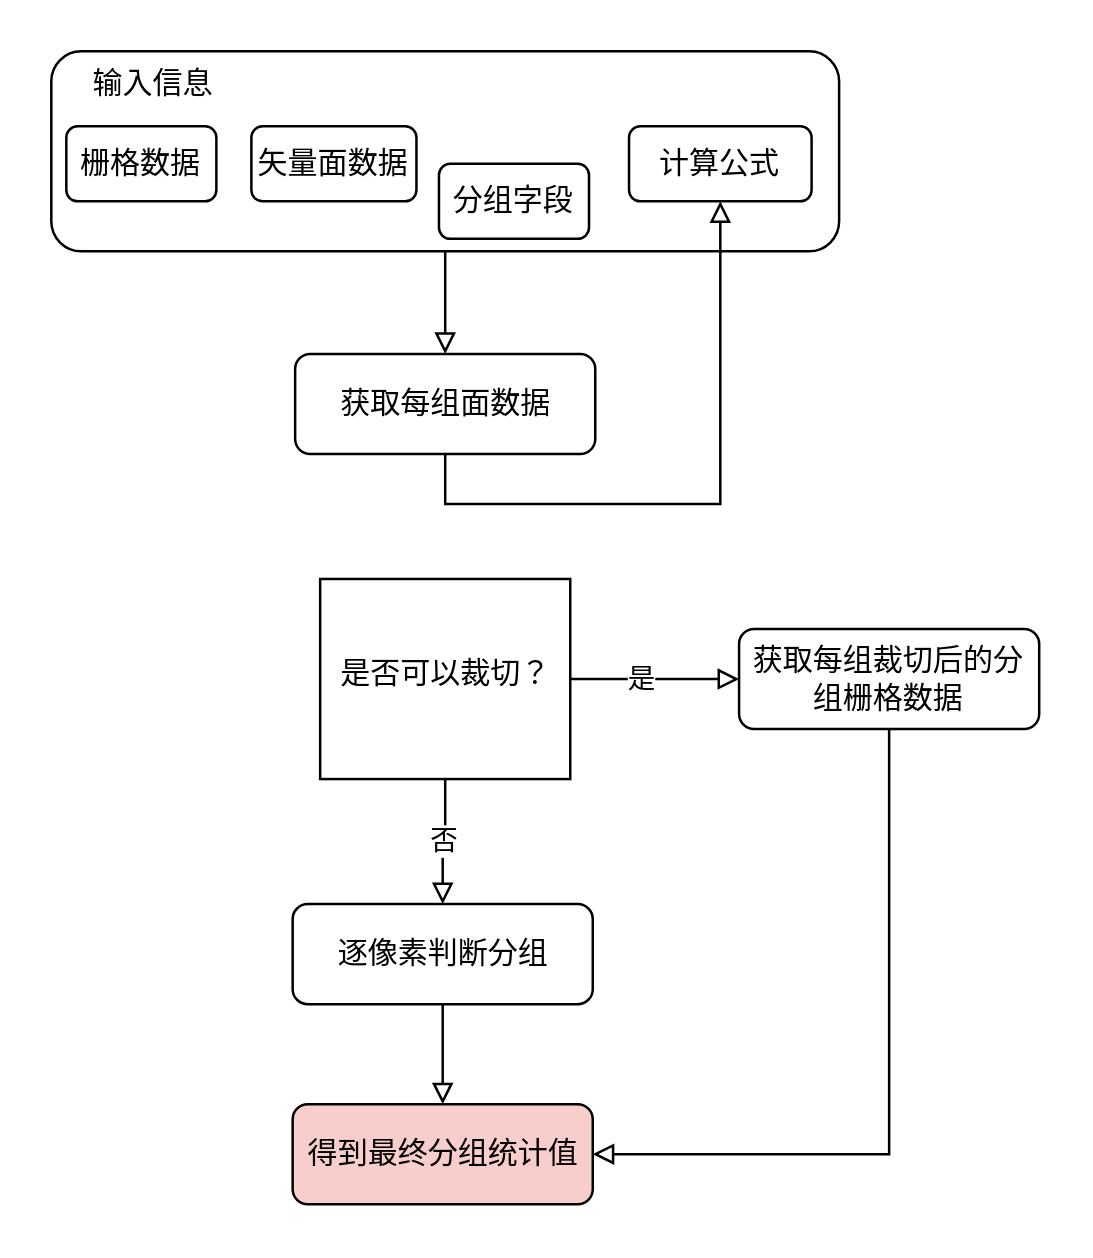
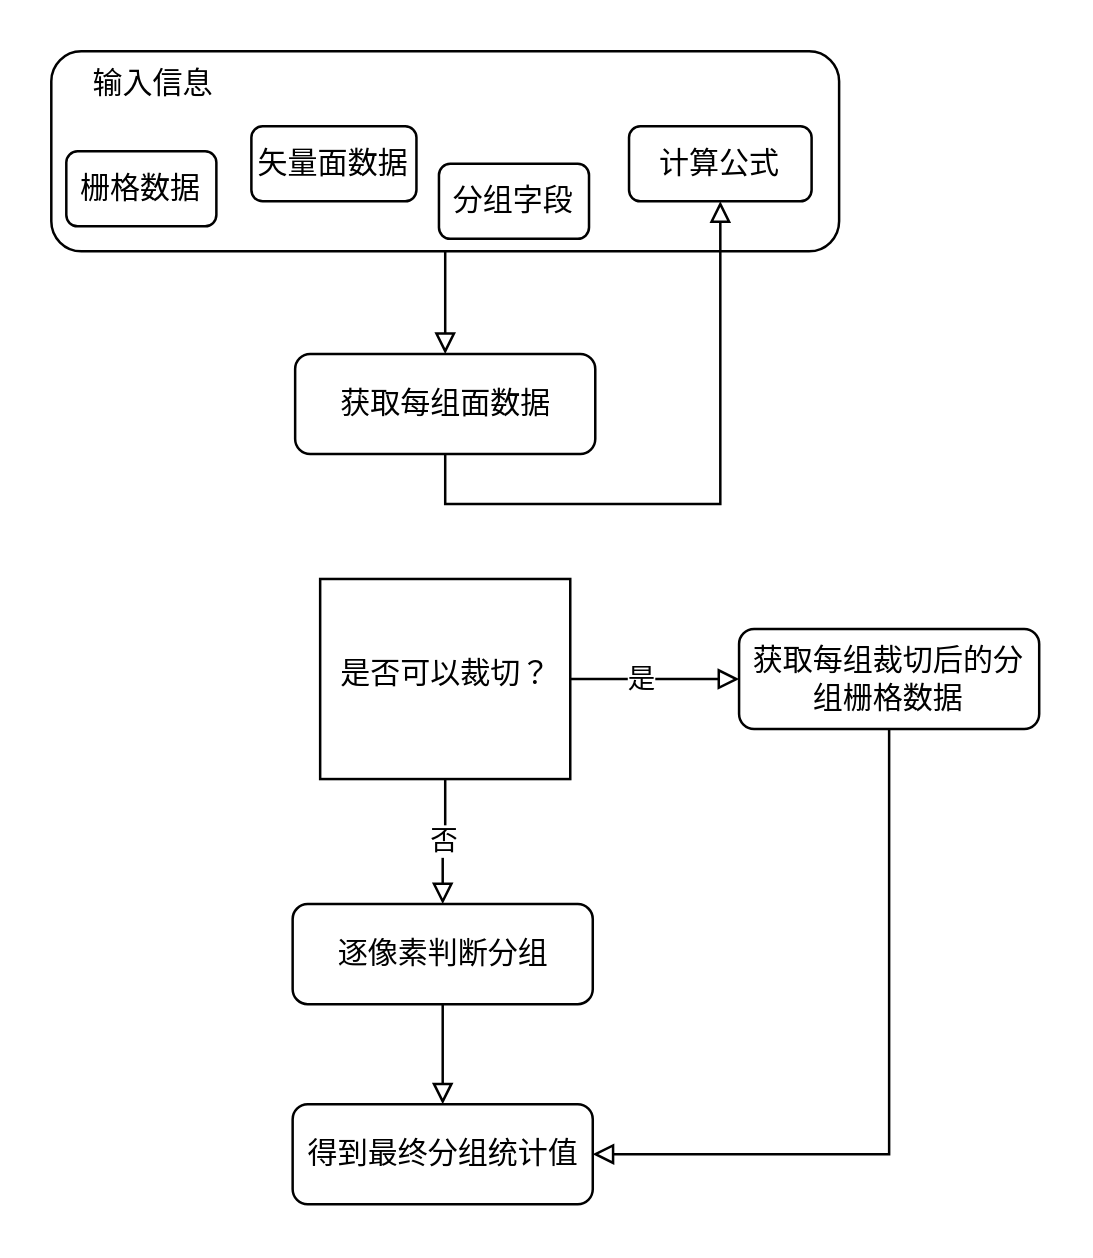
(141, 164) -> (141, 189)
(443, 1154) -> (443, 1154)
